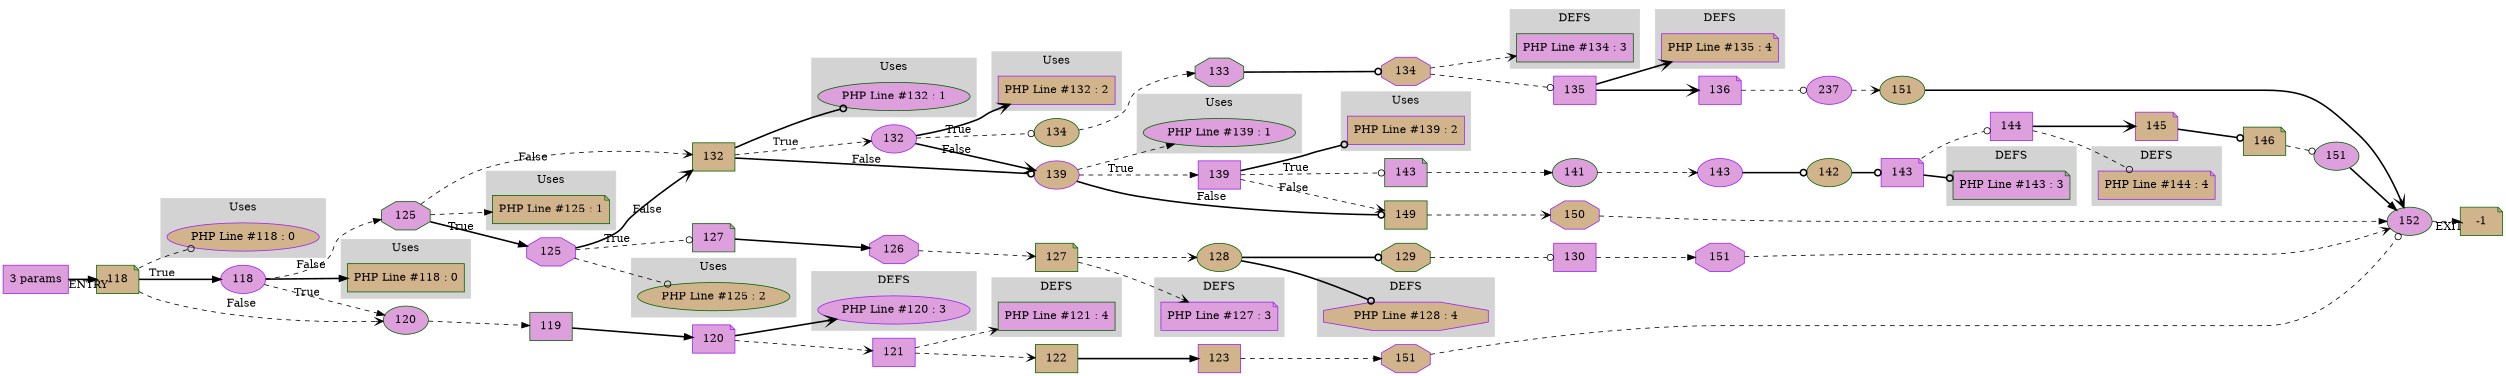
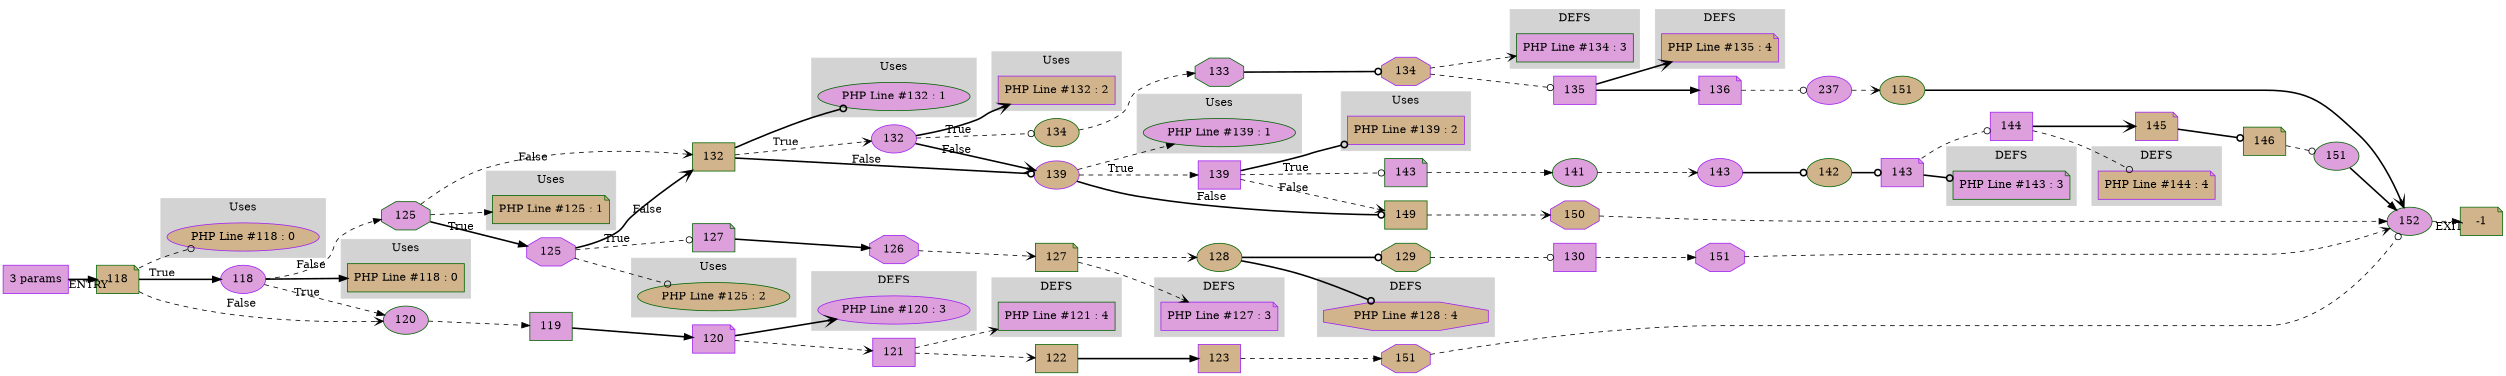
(1643, 90) -> (1643, 90)
